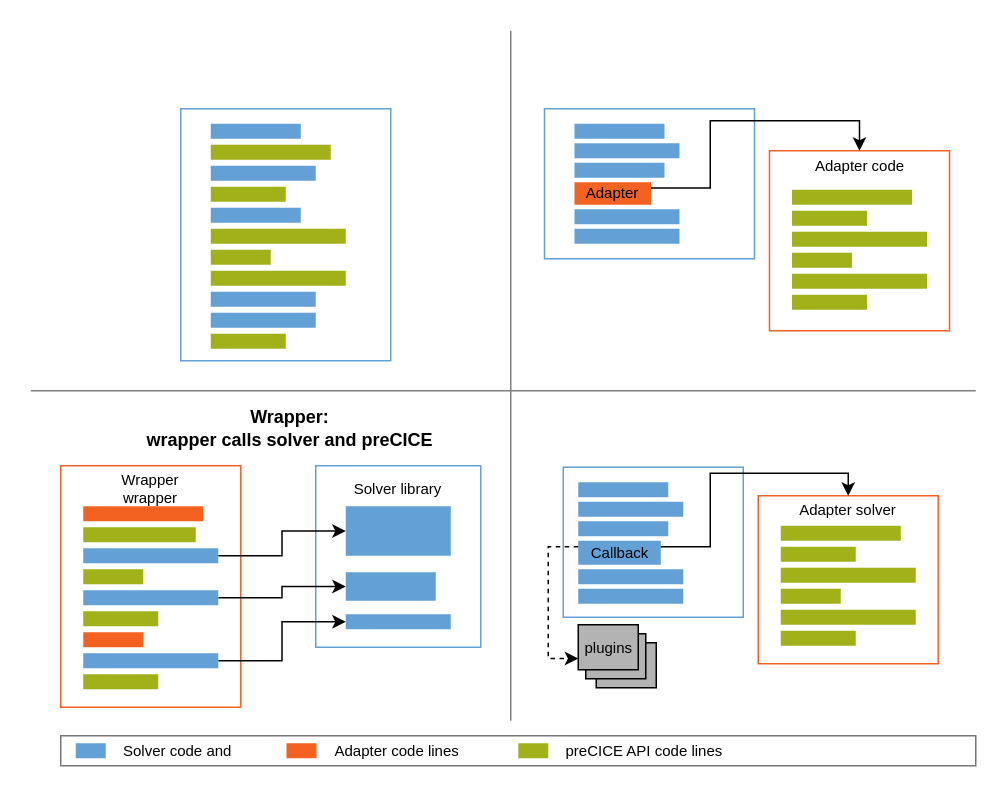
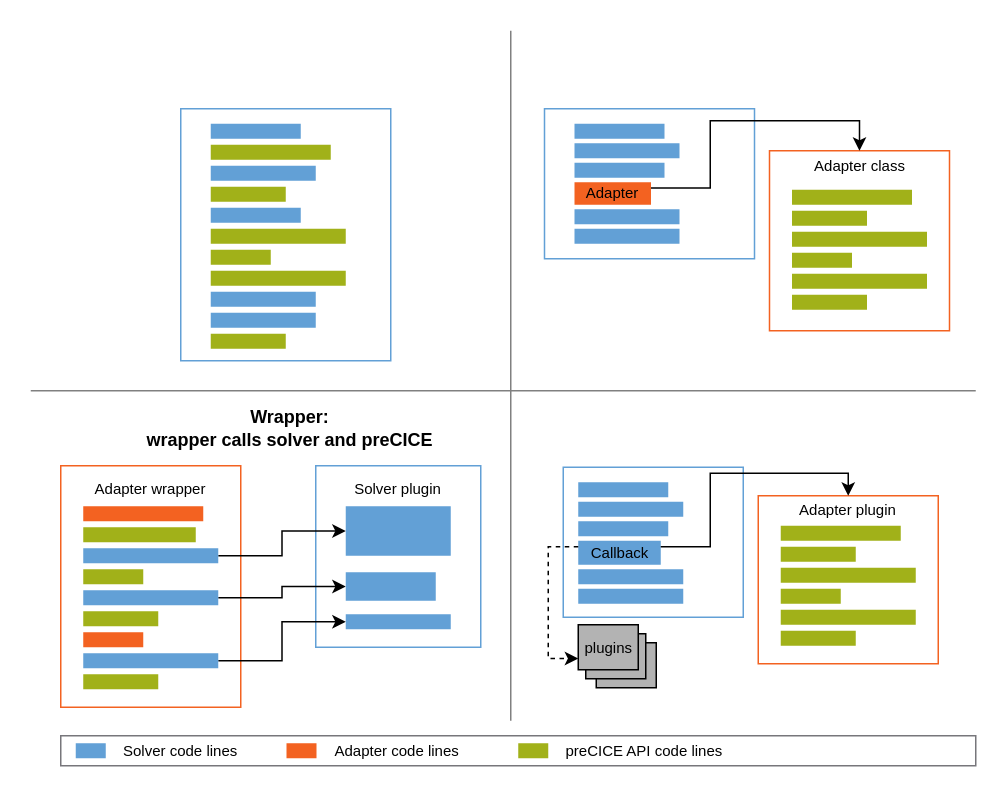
(860, 166) -> (860, 166)
(151, 488) -> (151, 488)
(398, 488) -> (398, 488)
(848, 509) -> (848, 509)
(181, 751) -> (185, 751)
